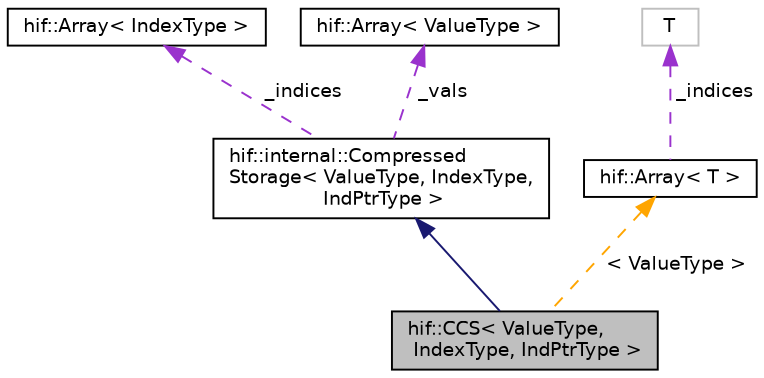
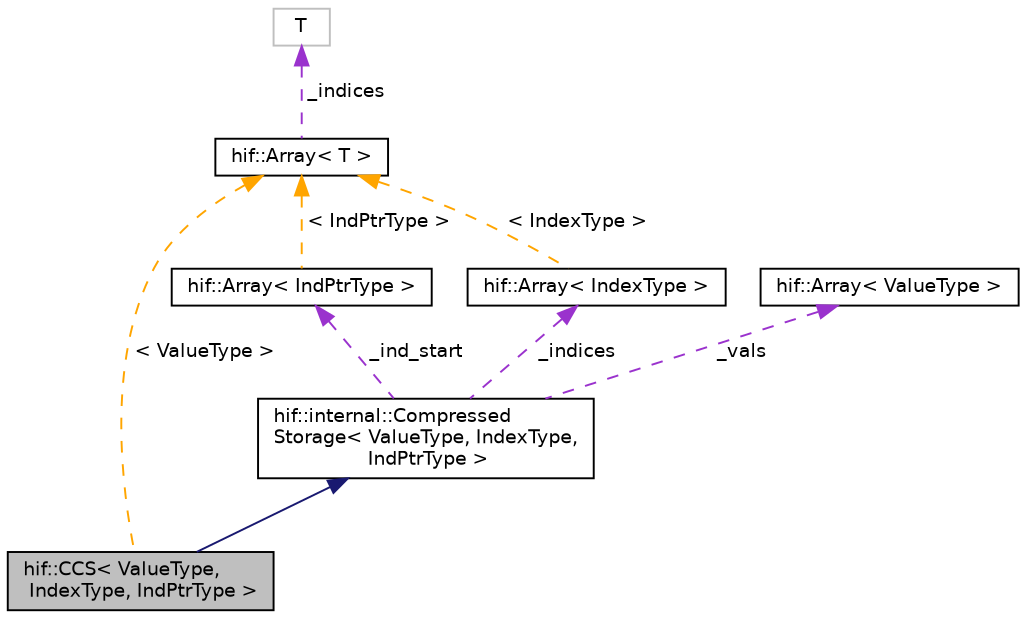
none -> (476, 219)
none -> (302, 287)
